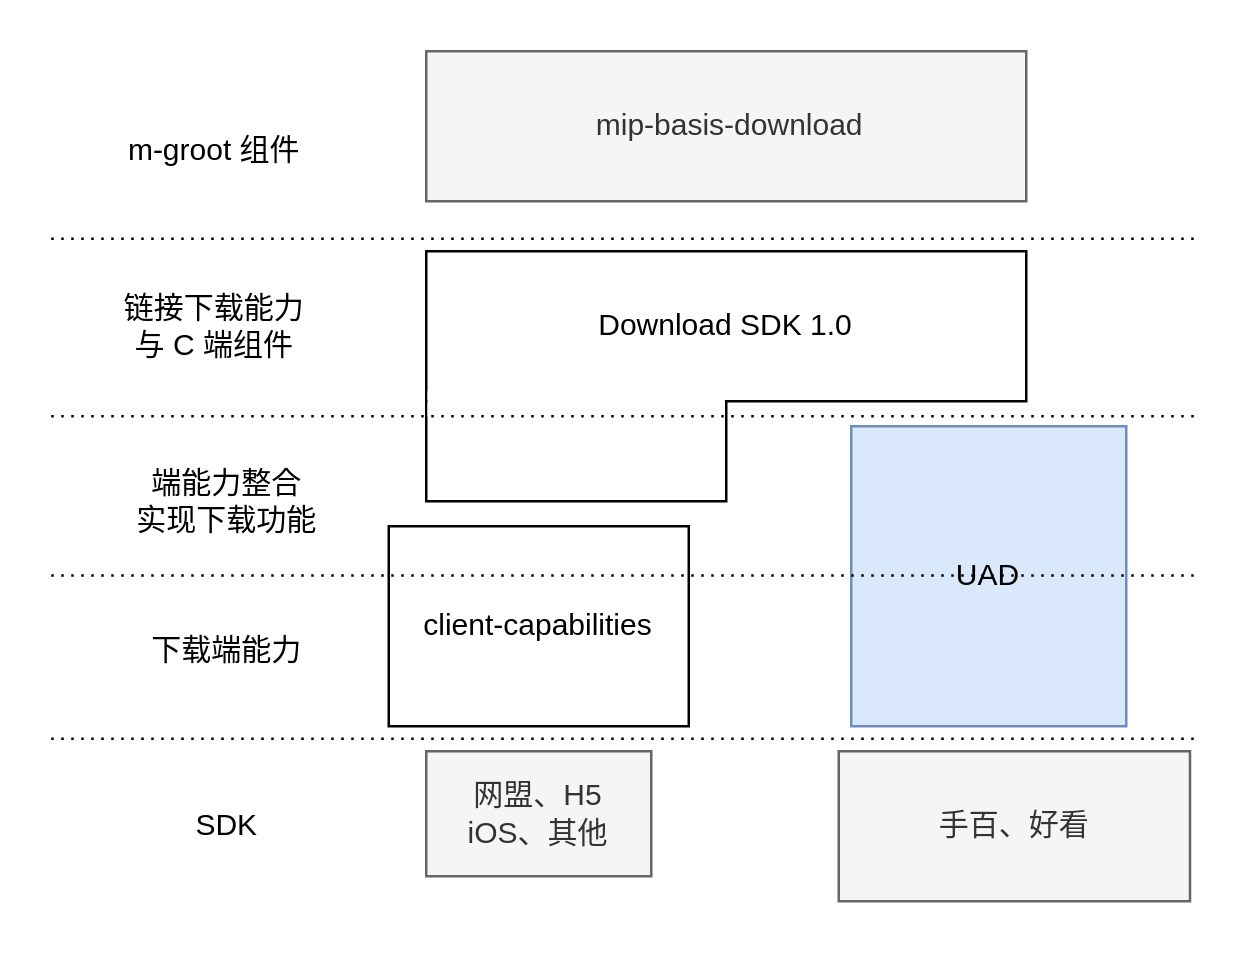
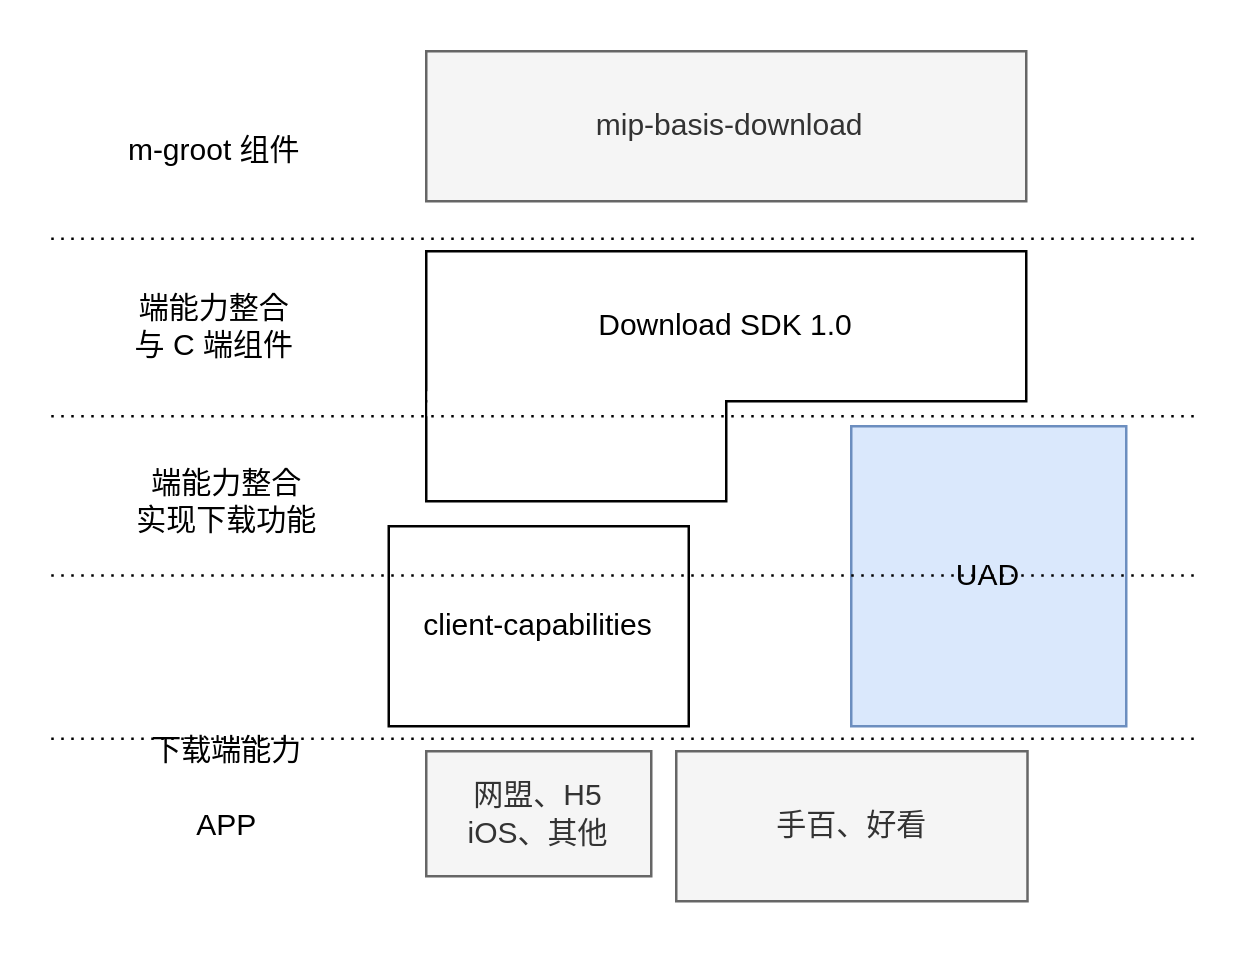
(215, 326) -> (215, 326)
(226, 651) -> (226, 751)
(228, 826) -> (228, 826)
(1014, 826) -> (852, 826)
